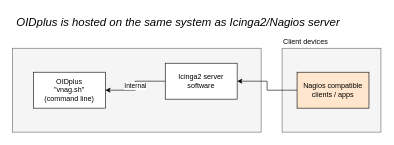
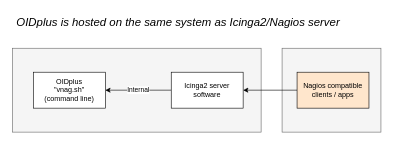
(330, 42) -> none
(201, 81) -> (207, 90)
